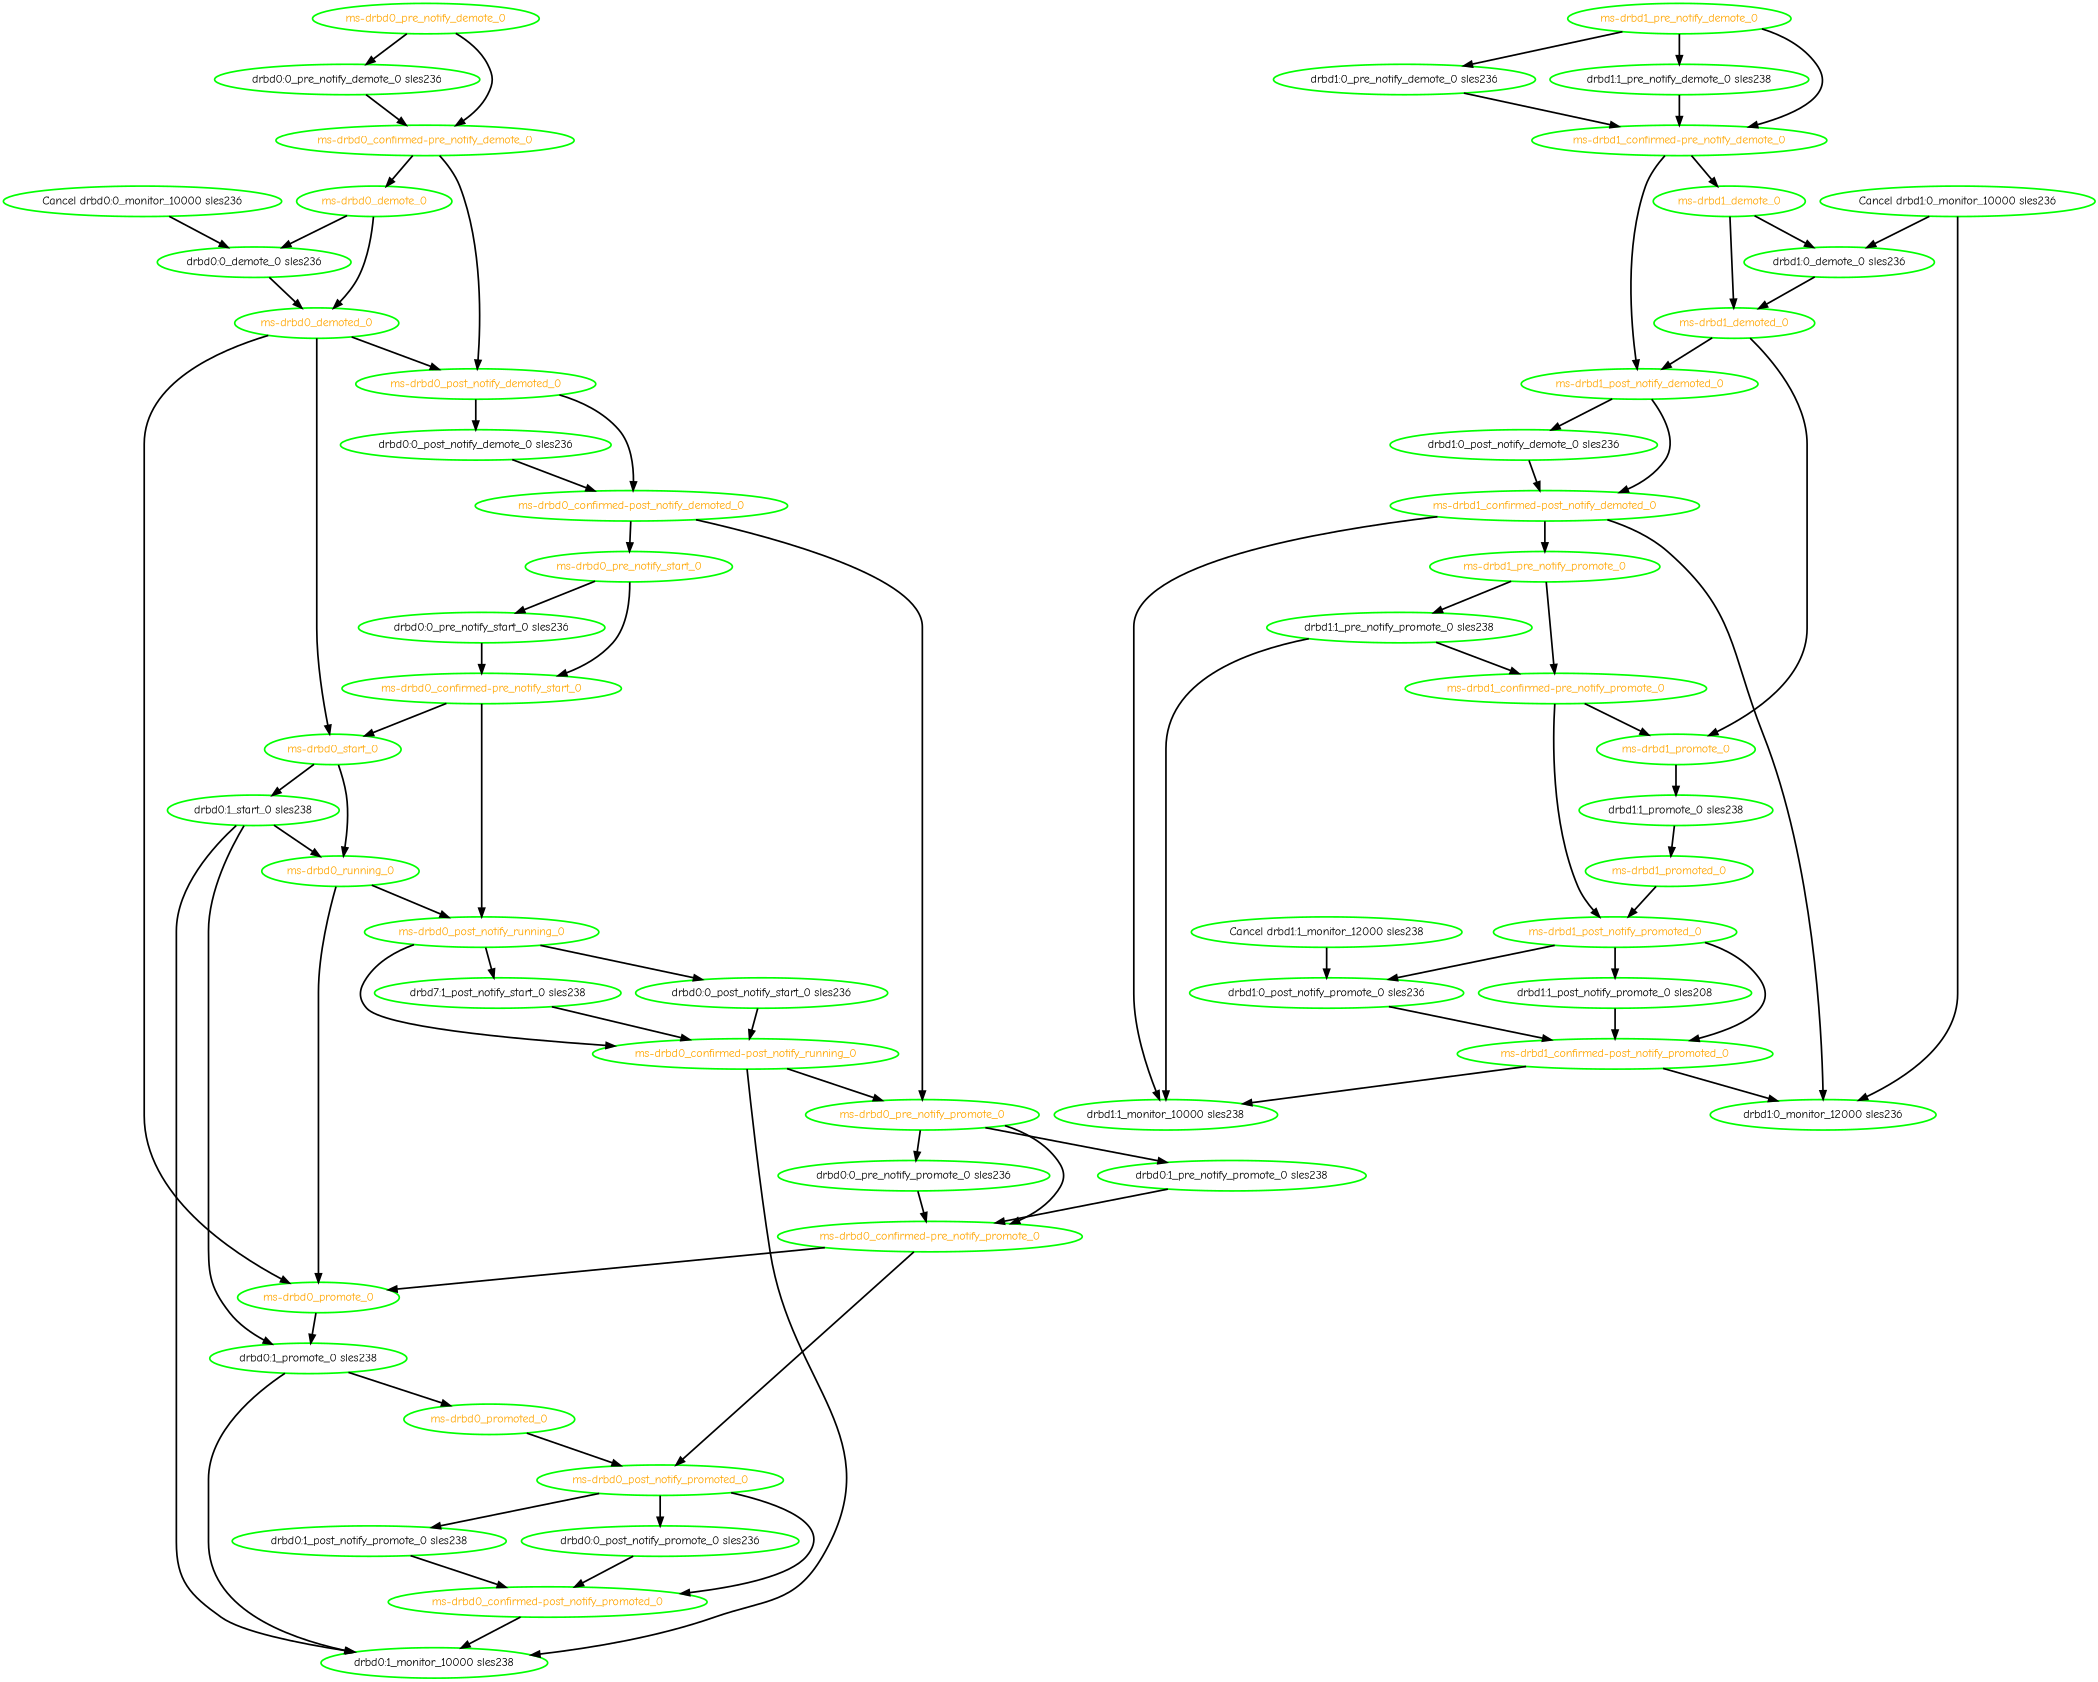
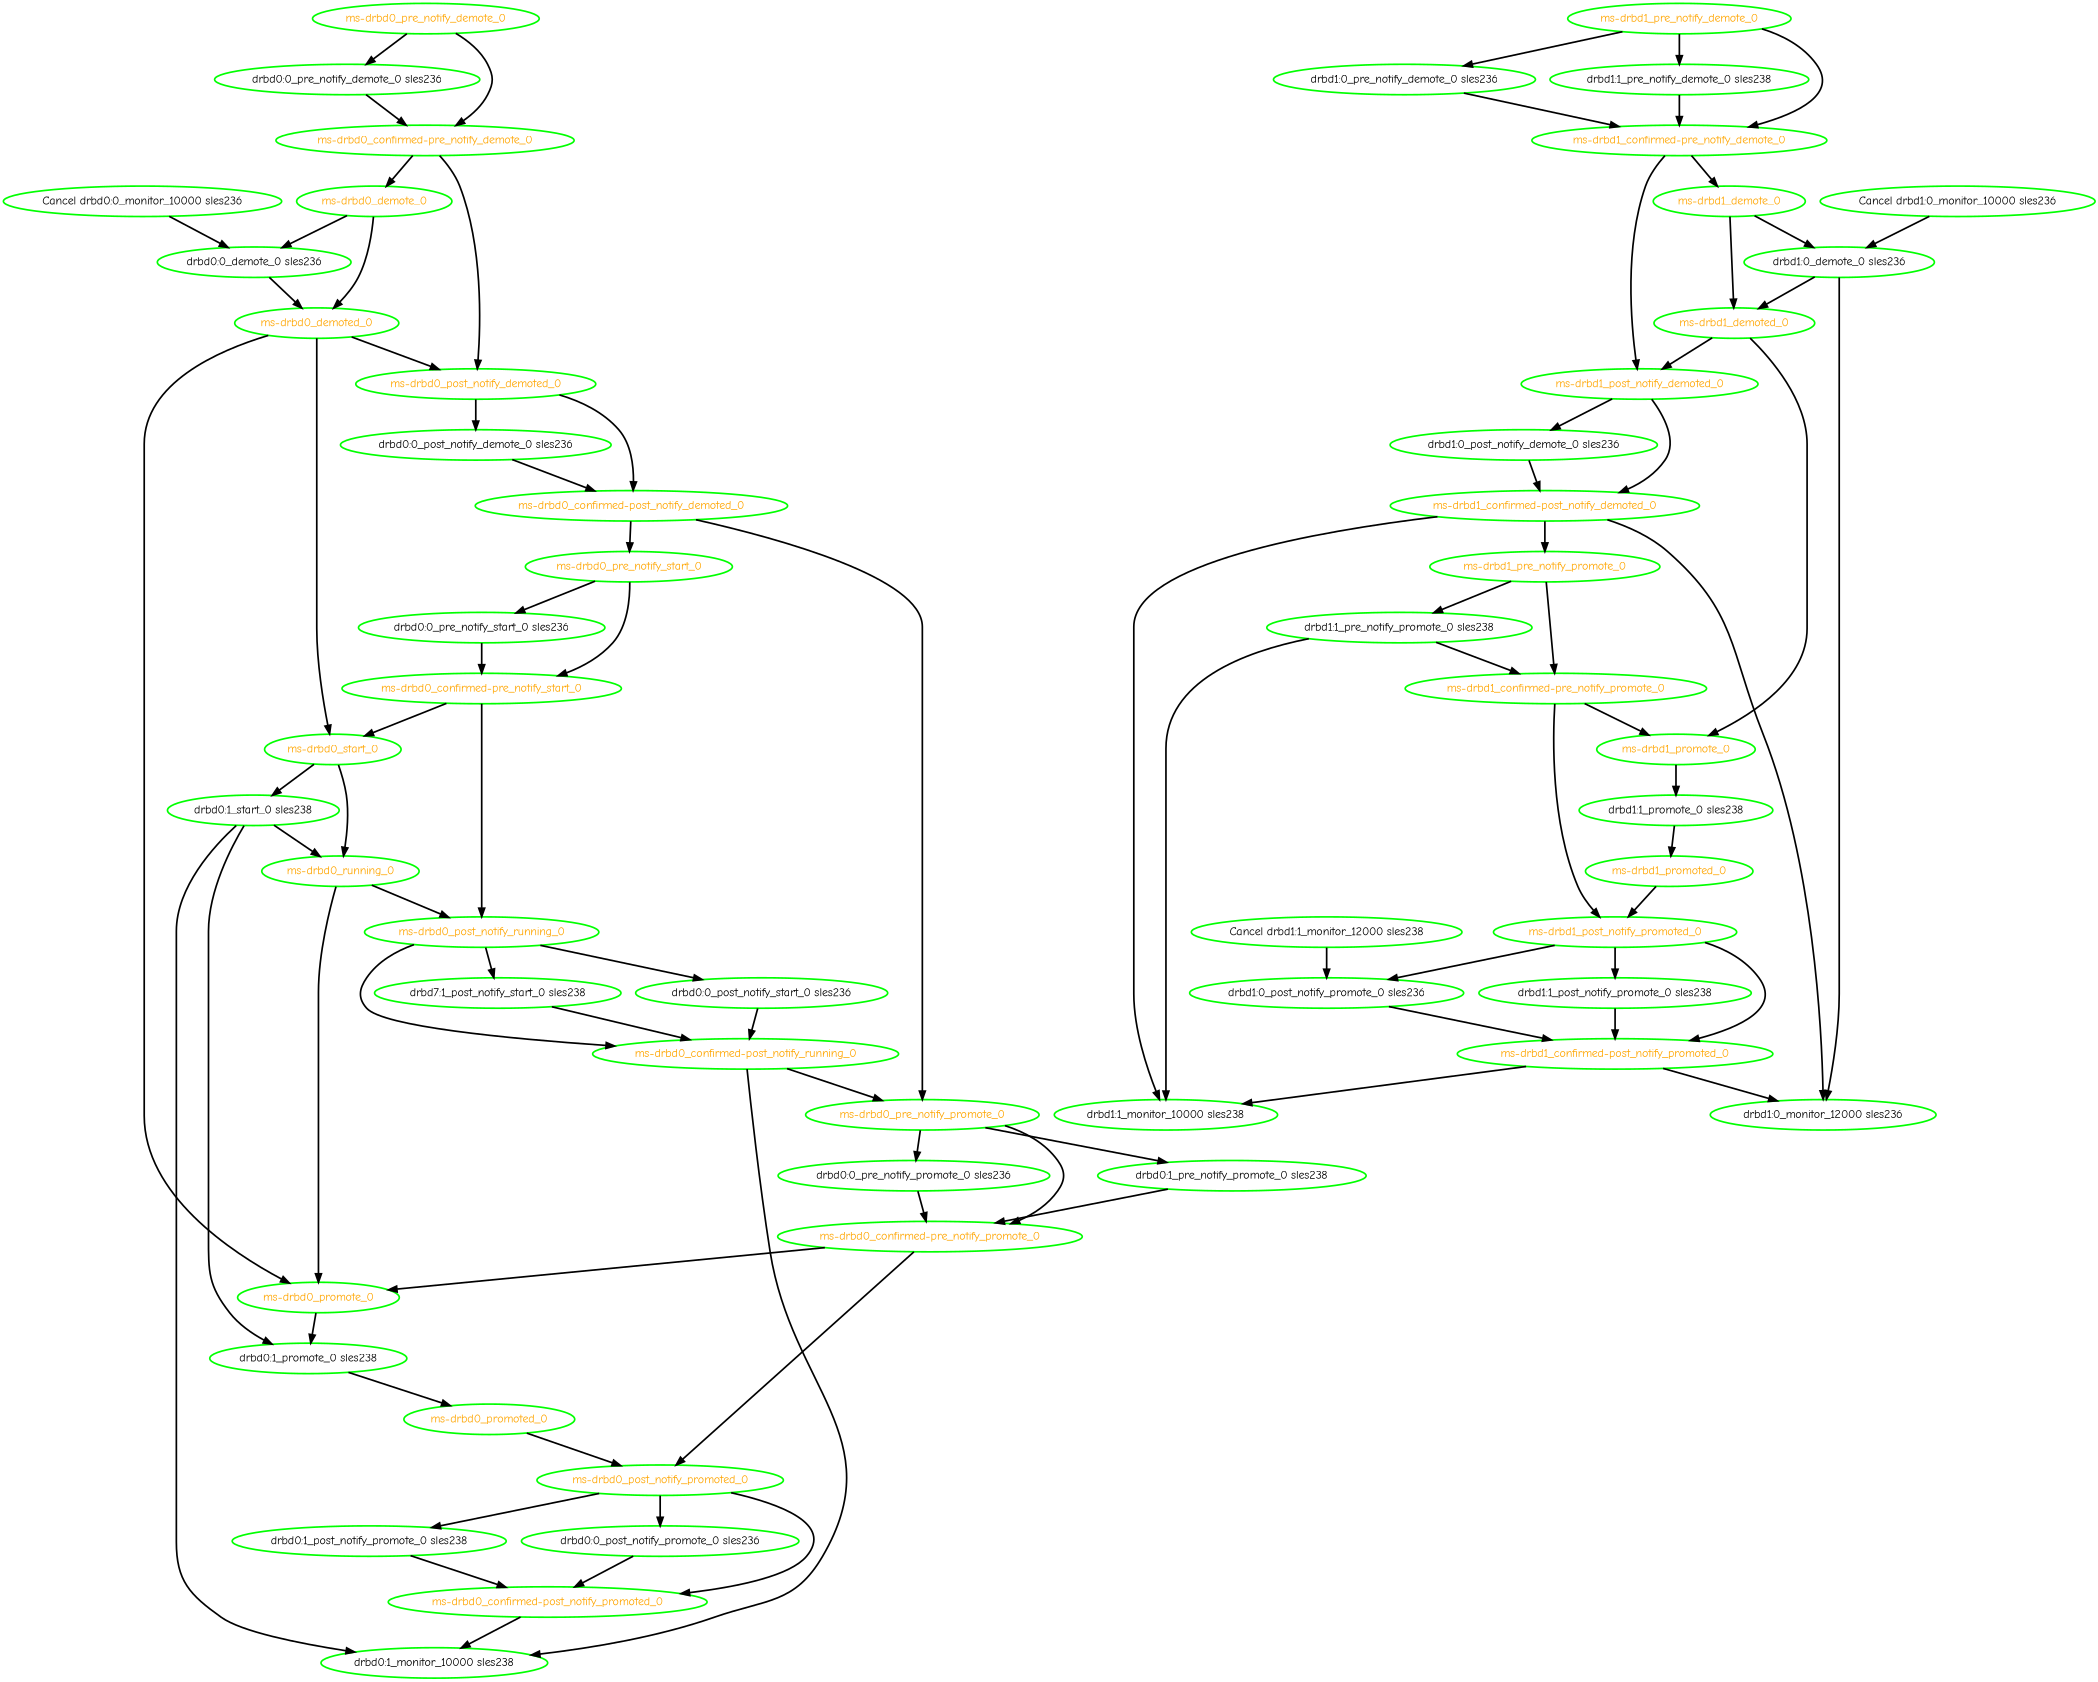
(1958, 677) -> (1839, 684)
(1615, 993) -> (1615, 993)
(208, 1537) -> none
